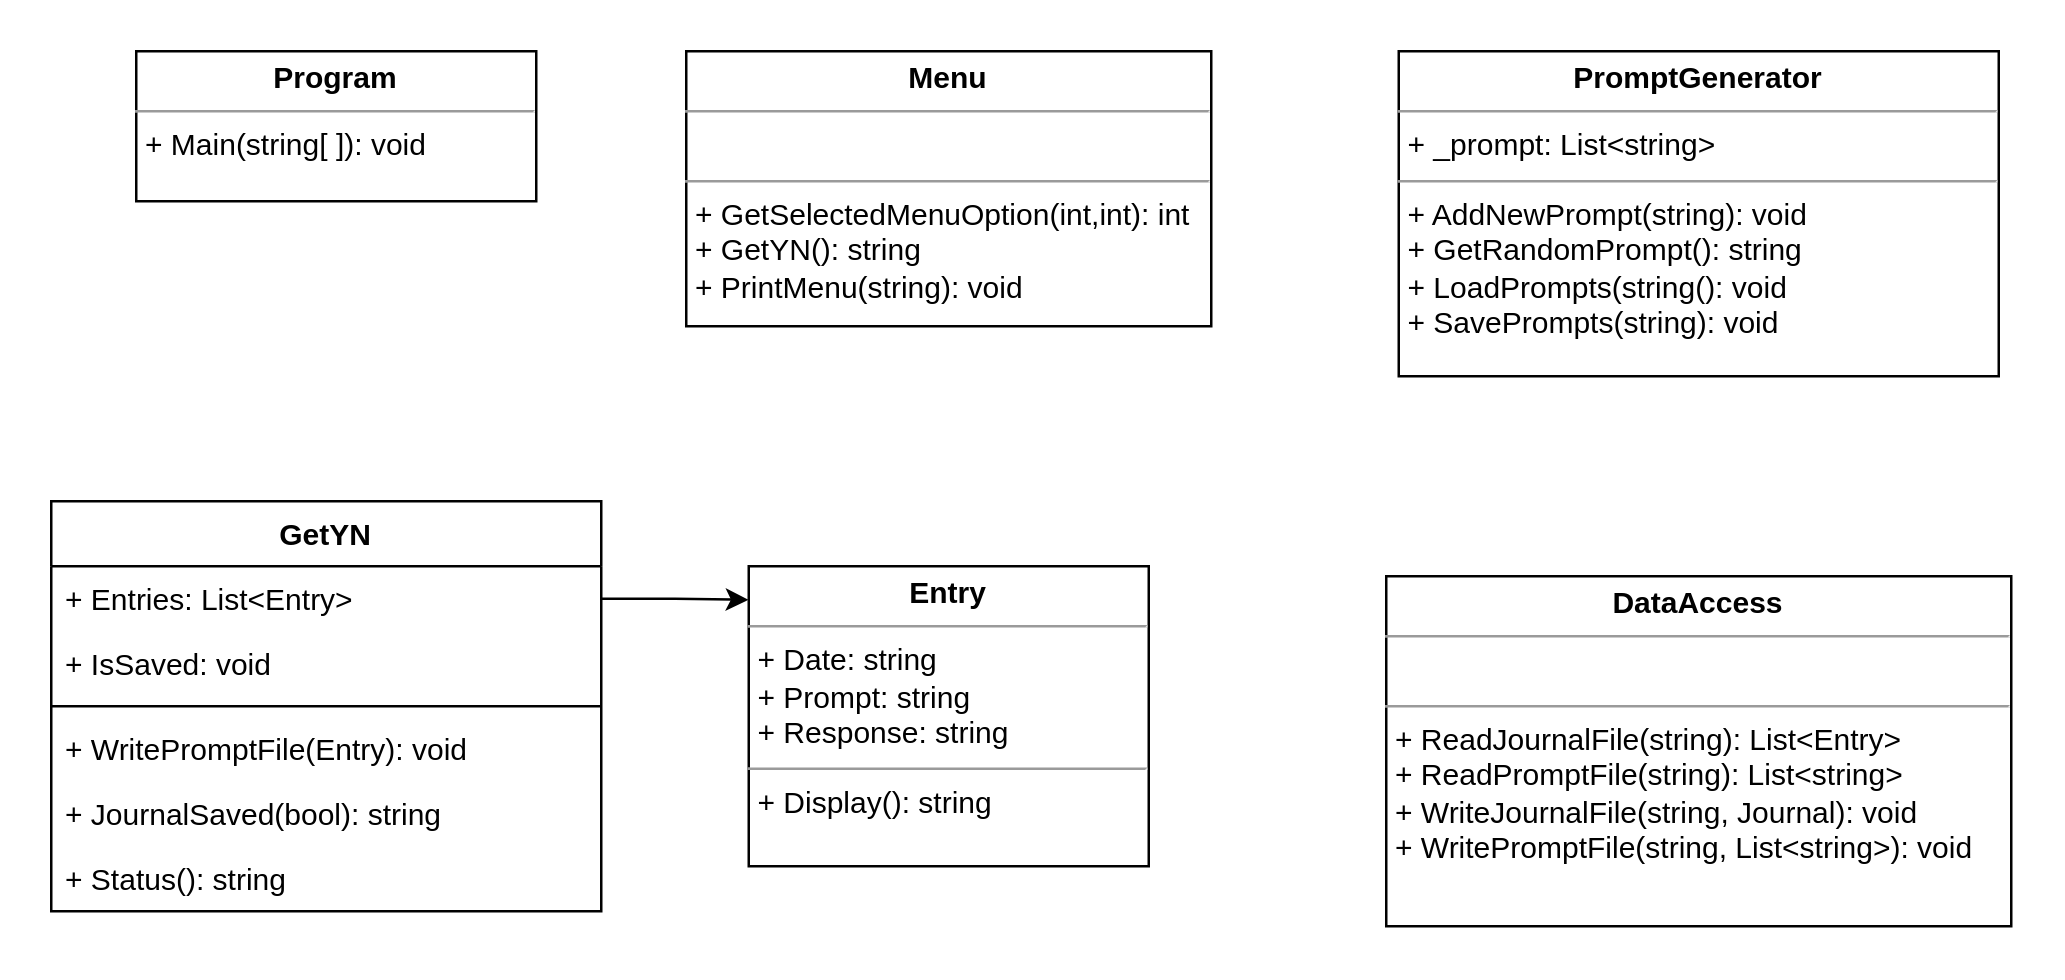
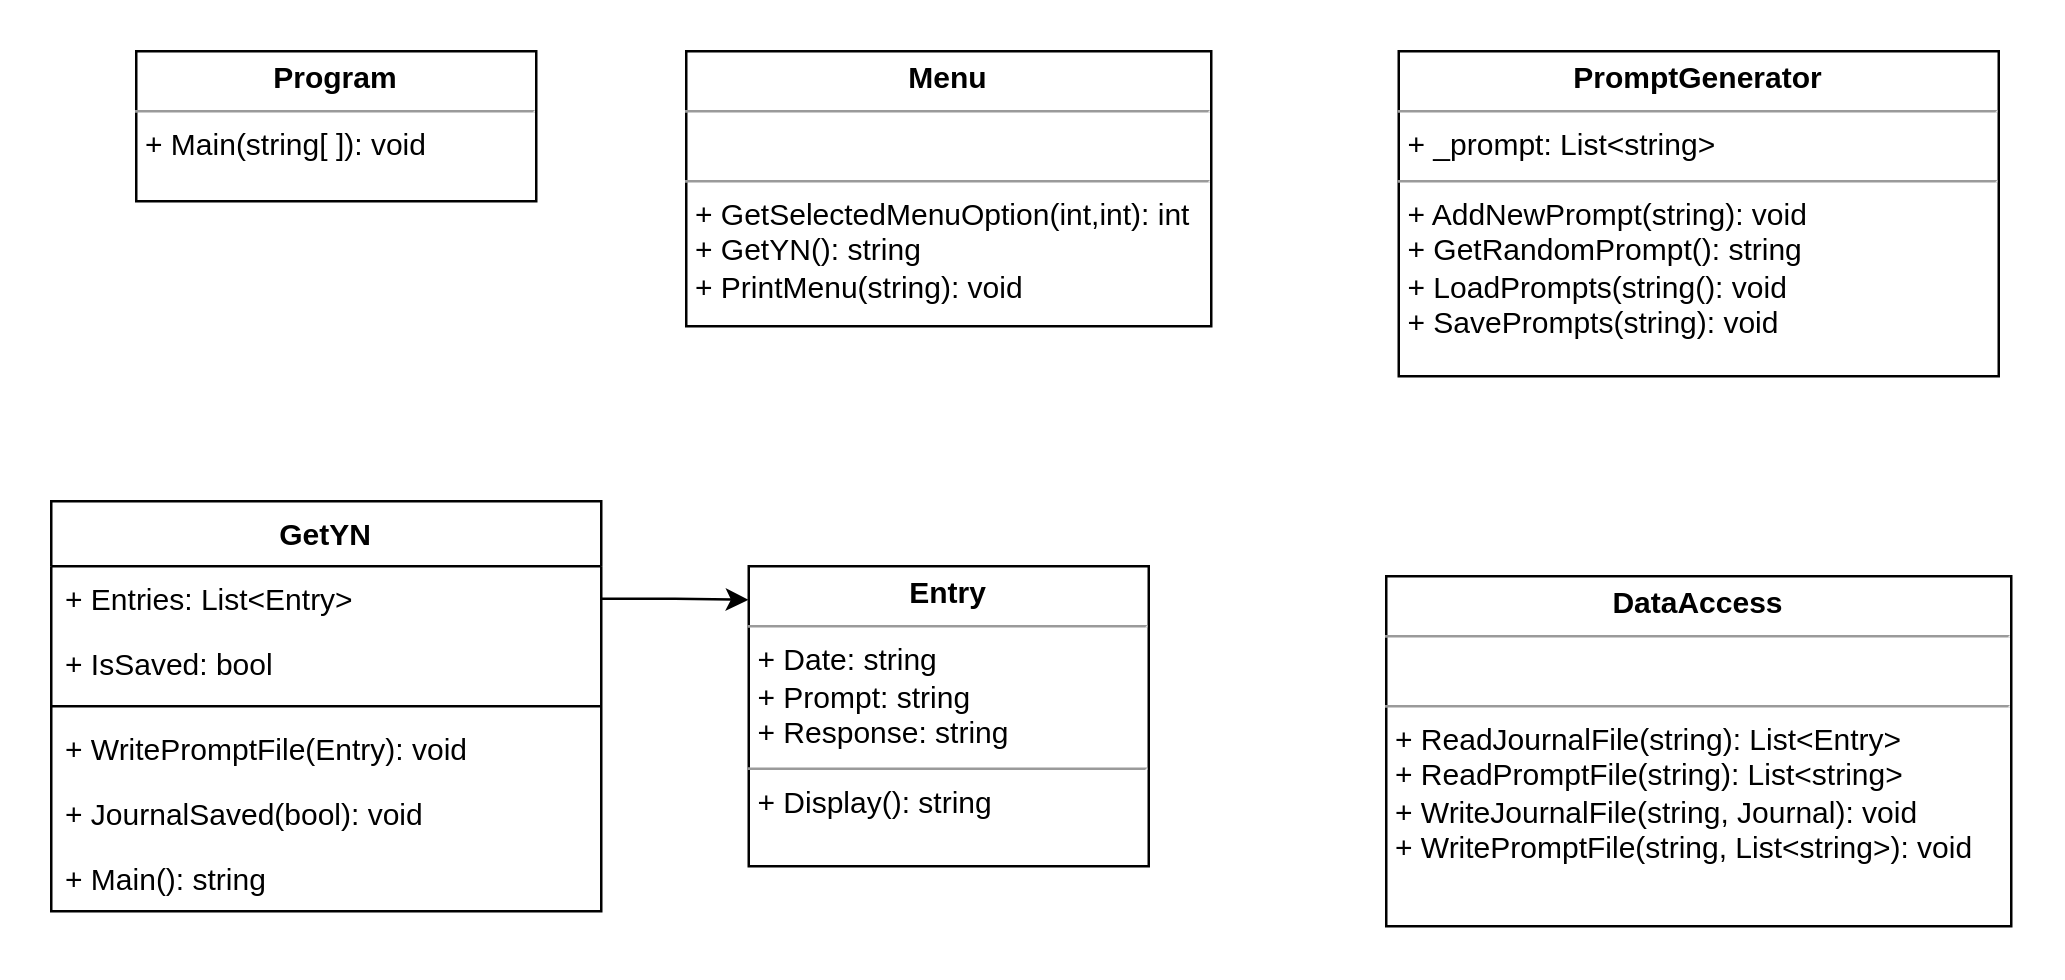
(175, 665) -> (175, 665)
(277, 815) -> (260, 815)
(201, 880) -> (180, 880)
